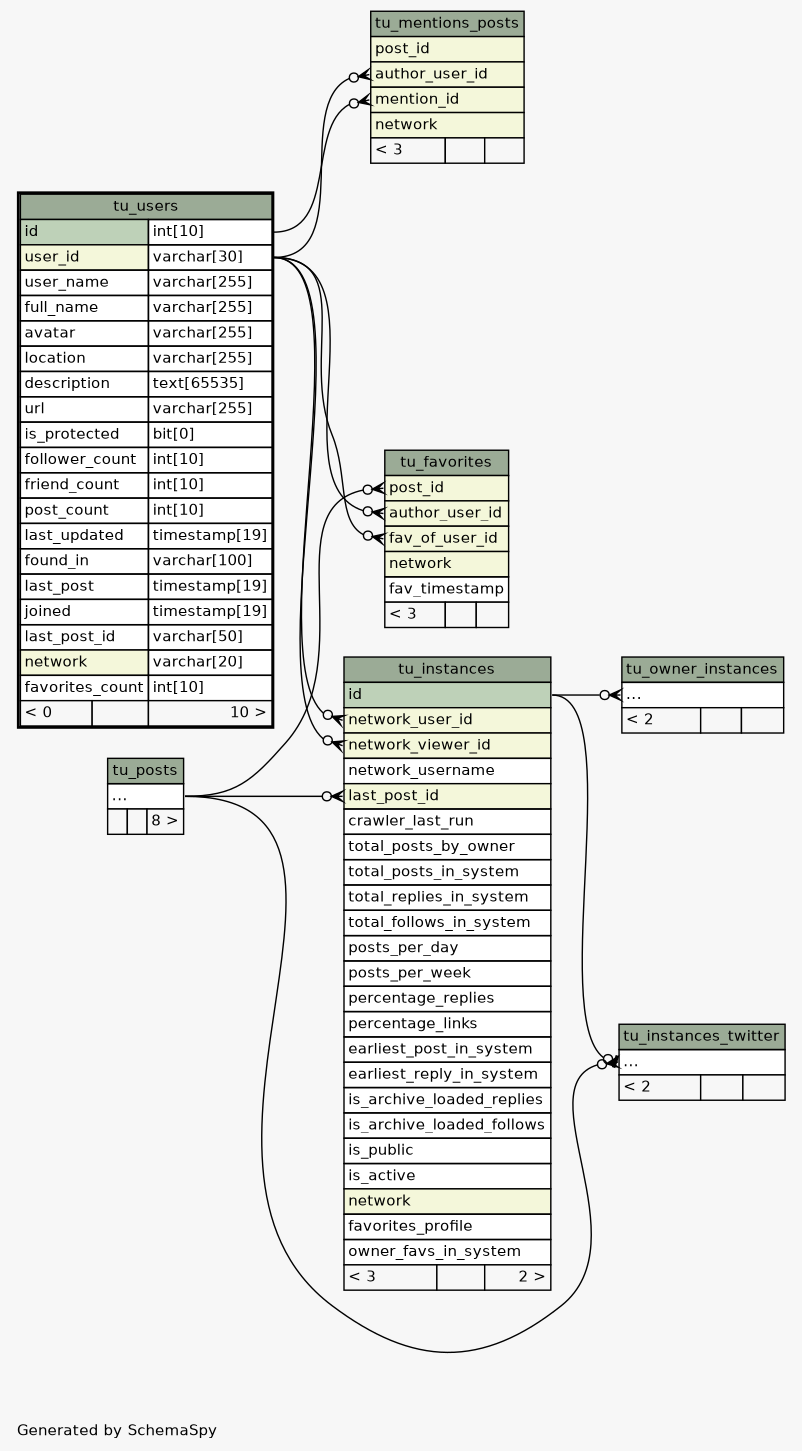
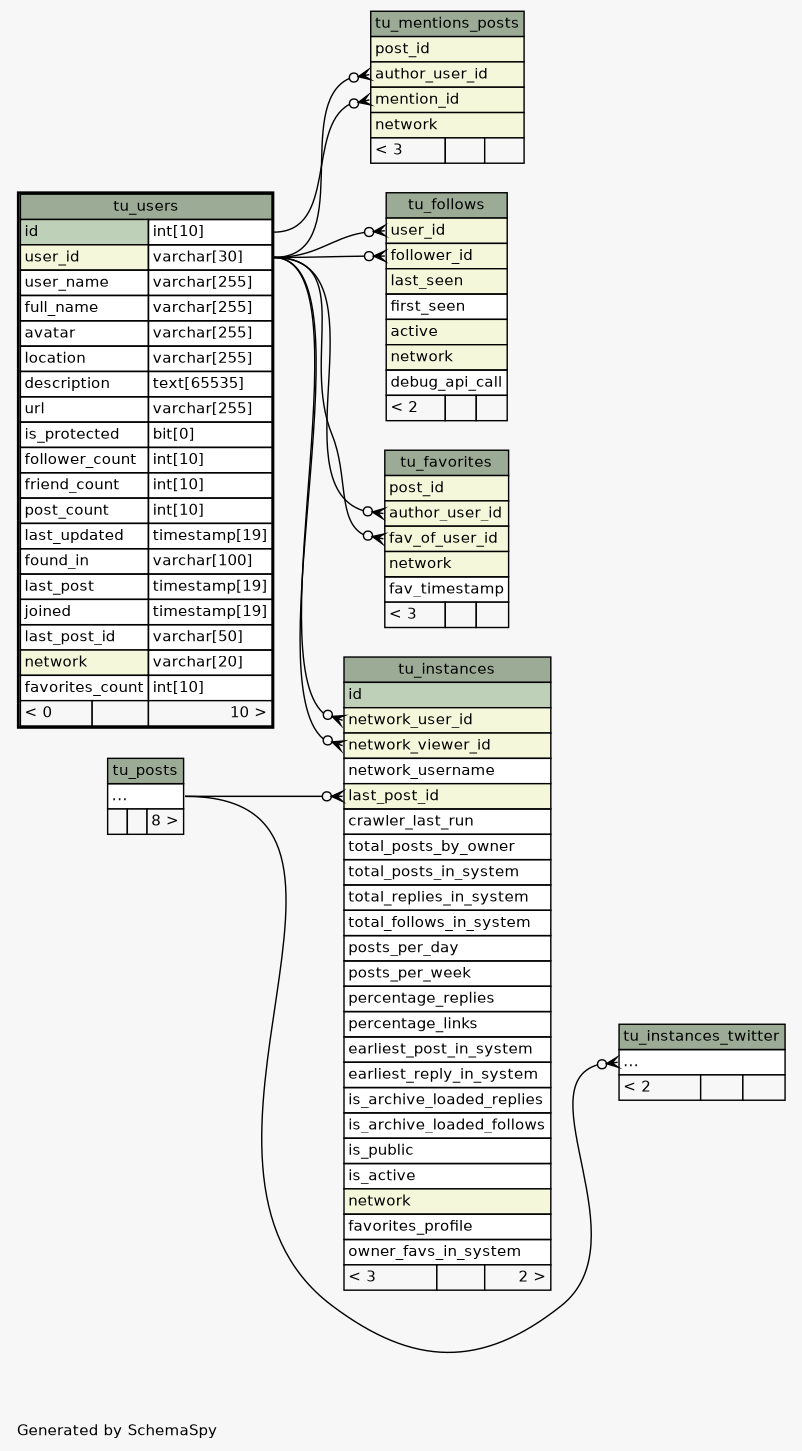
none -> (447, 307)
(317, 670) -> none
(702, 695) -> none
(585, 872) -> none
